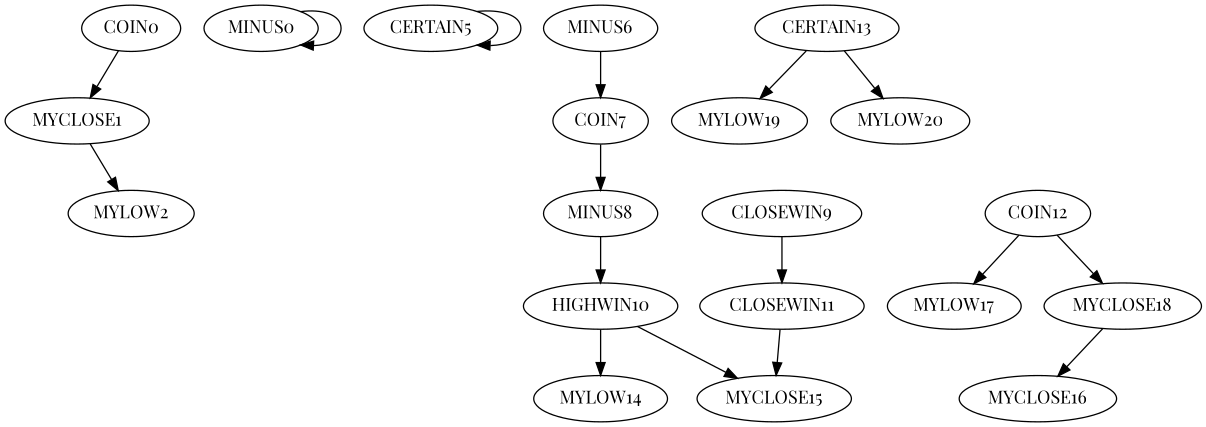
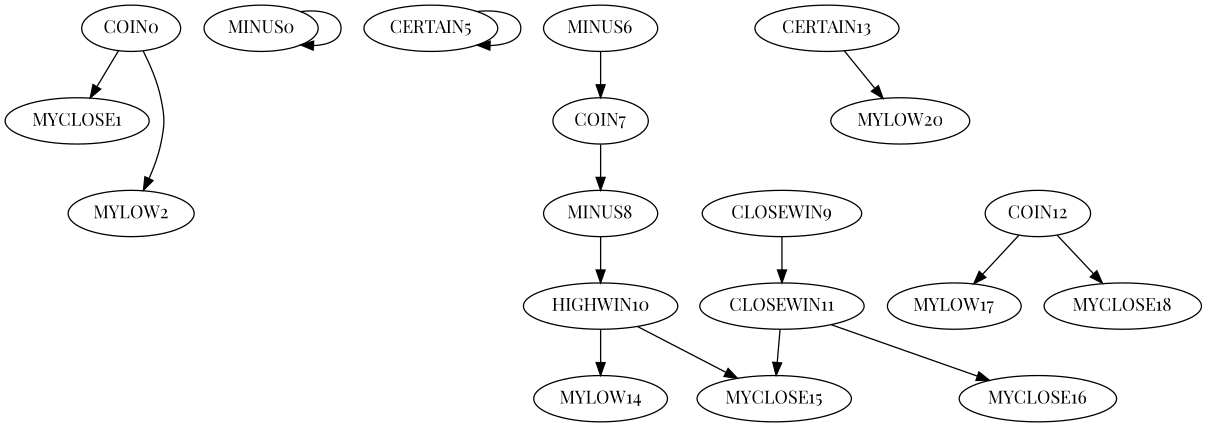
(740, 121) -> none
(101, 162) -> (163, 114)
(1085, 348) -> (904, 350)
